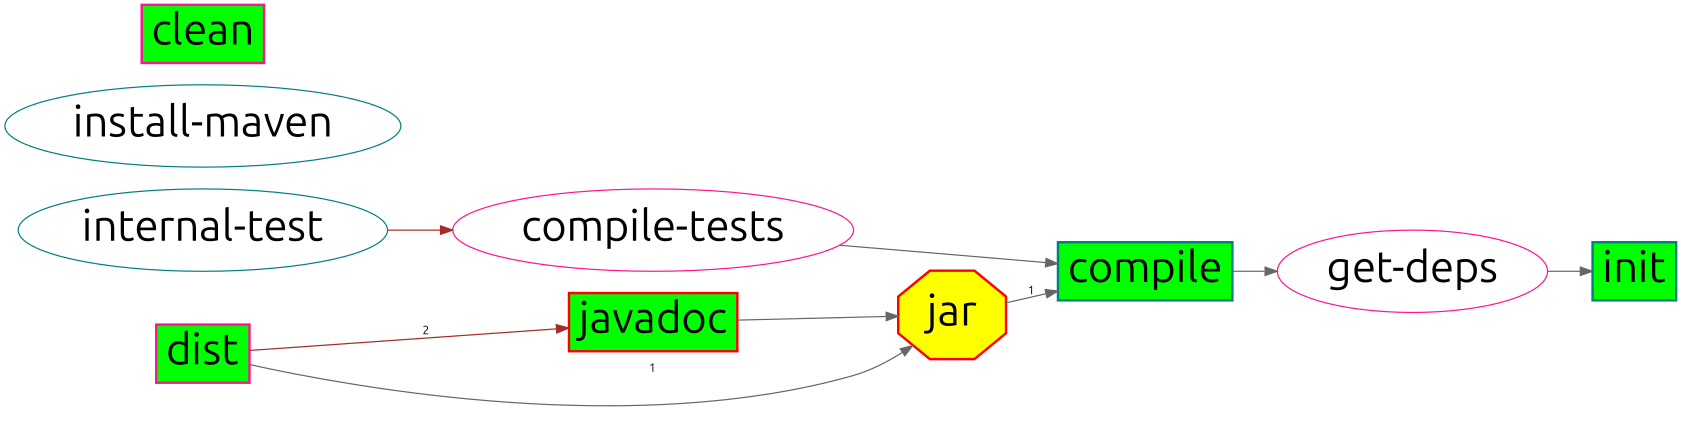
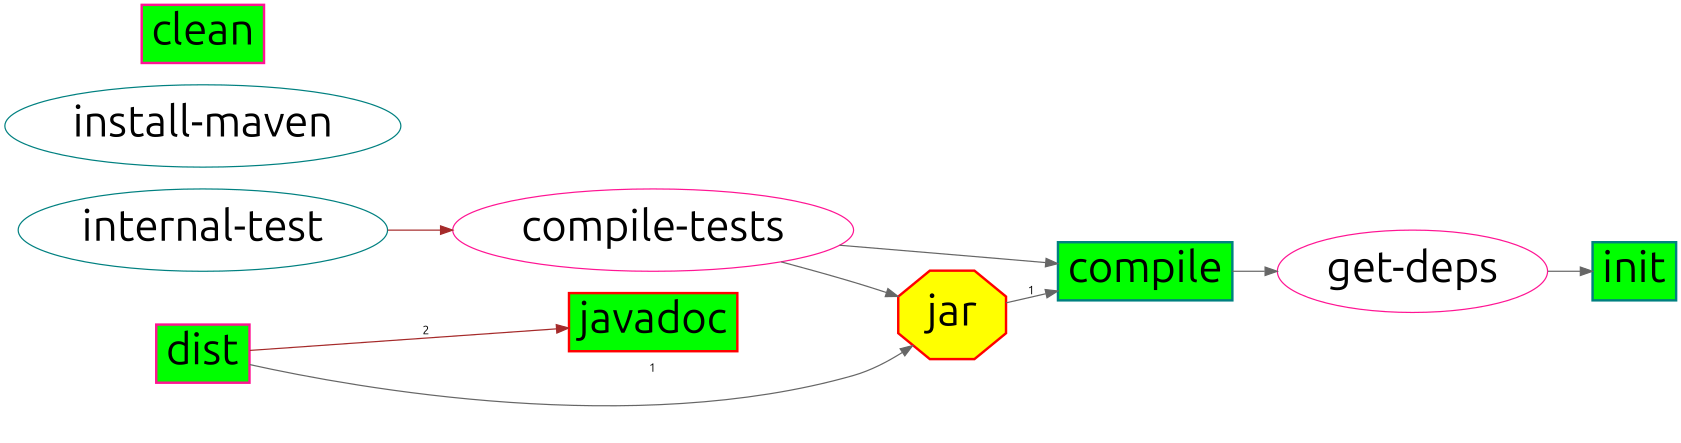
(812, 318) -> (834, 276)
